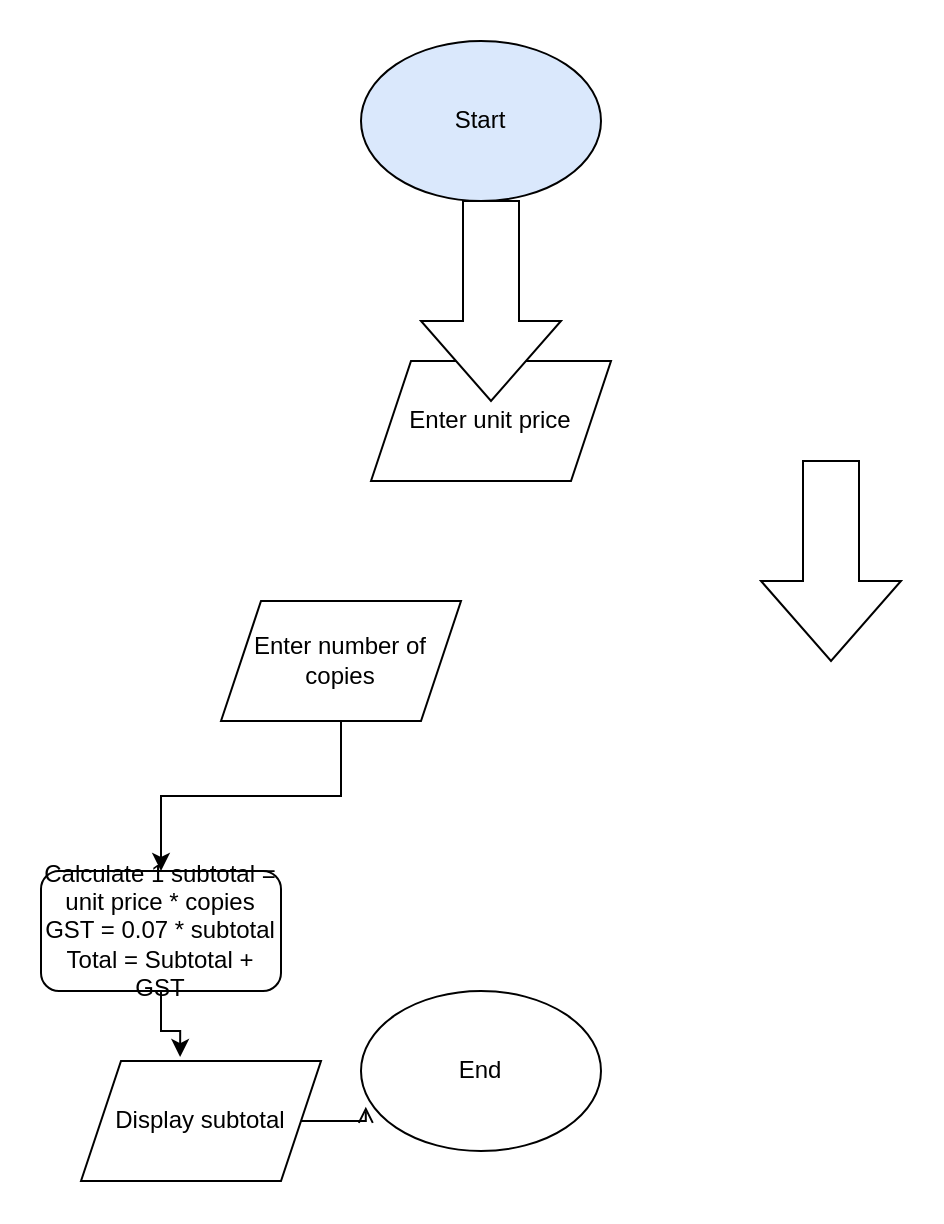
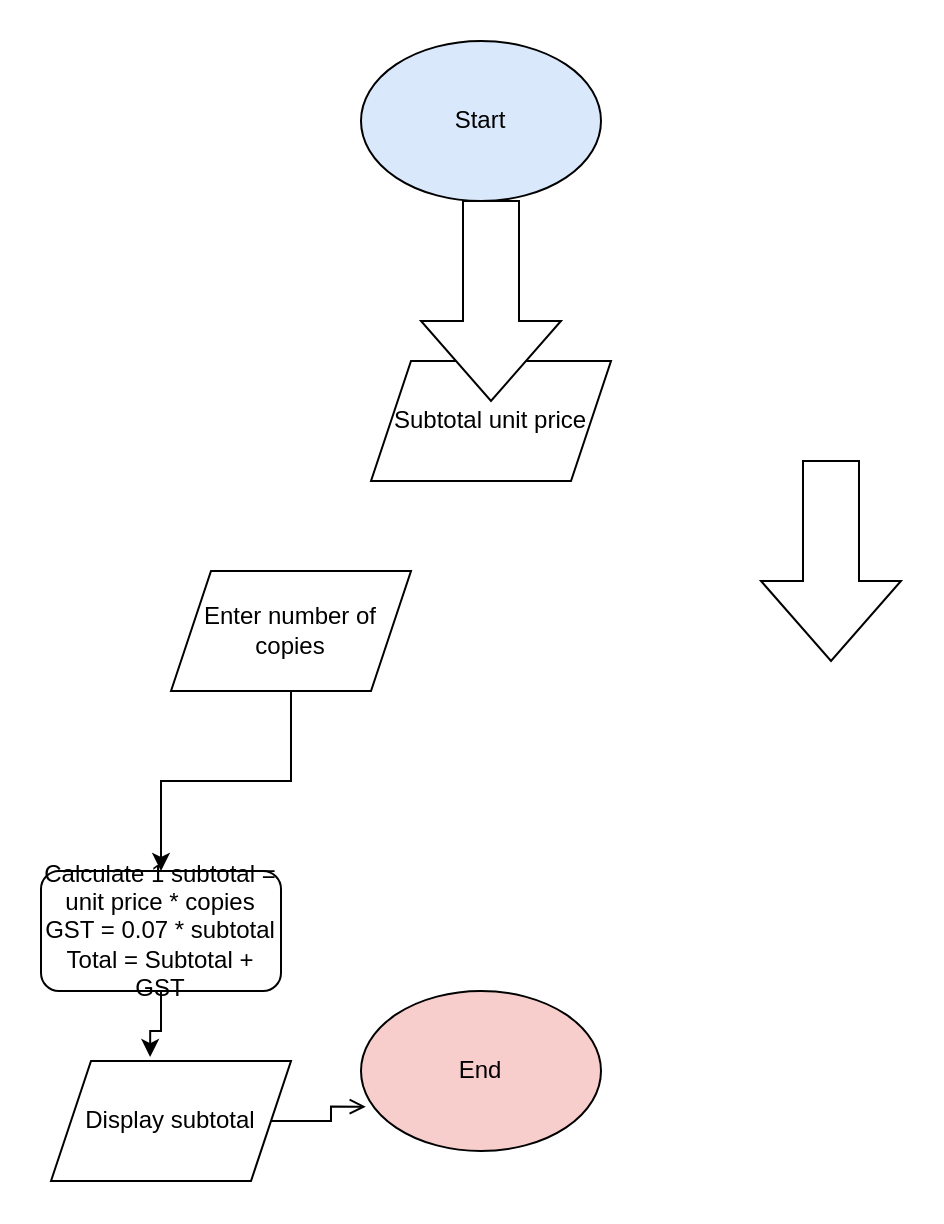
(491, 421) -> (491, 421)
(341, 661) -> (291, 631)
(481, 1071) -> (481, 1071)
(201, 1121) -> (171, 1121)
